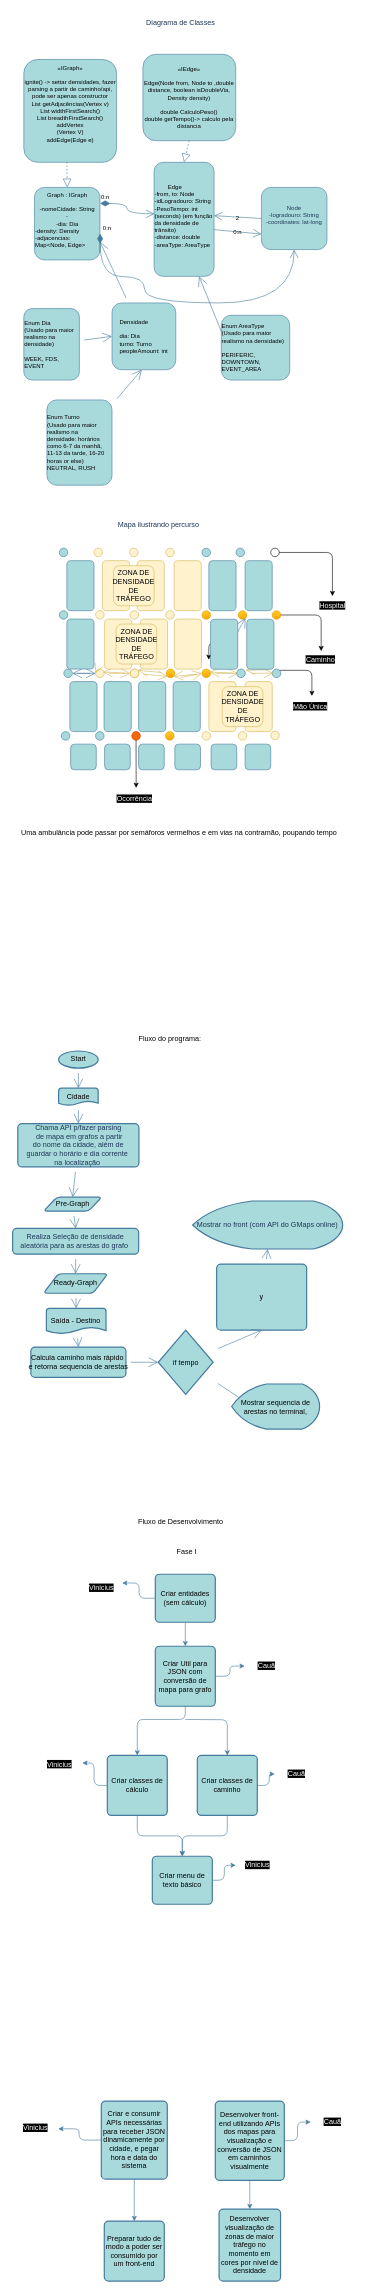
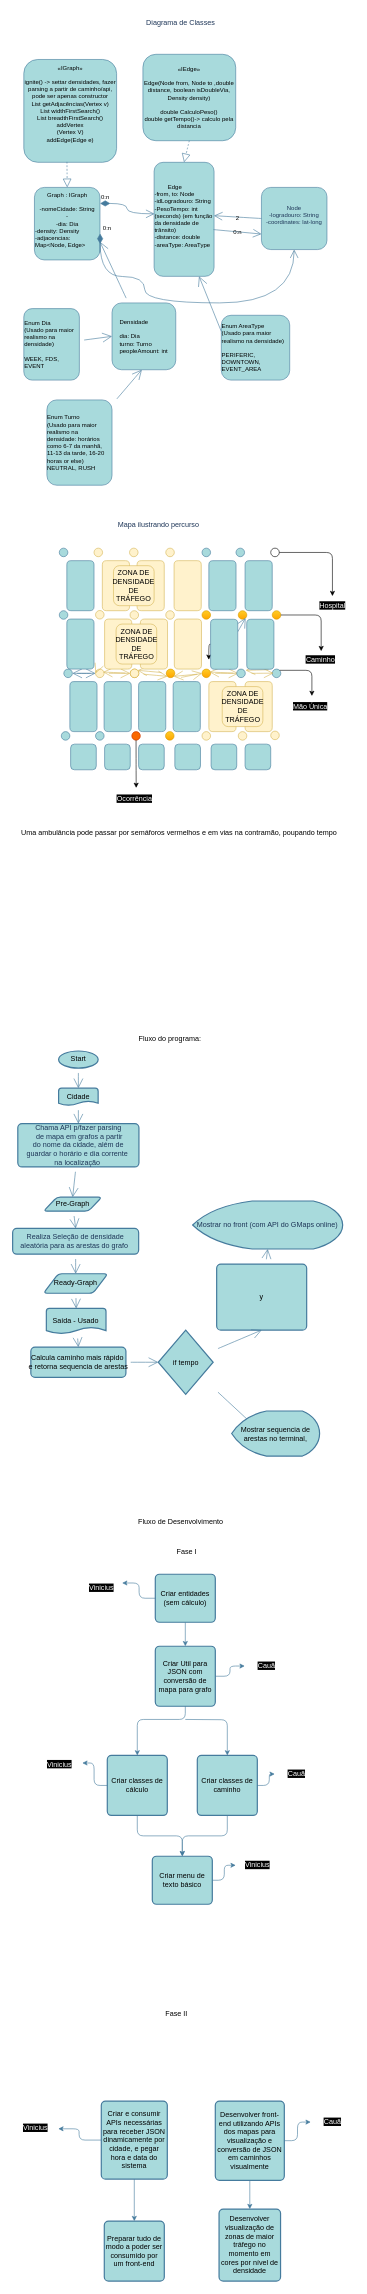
(76, 1321) -> (76, 1321)
(275, 1406) -> (275, 1433)
none -> (176, 2014)
